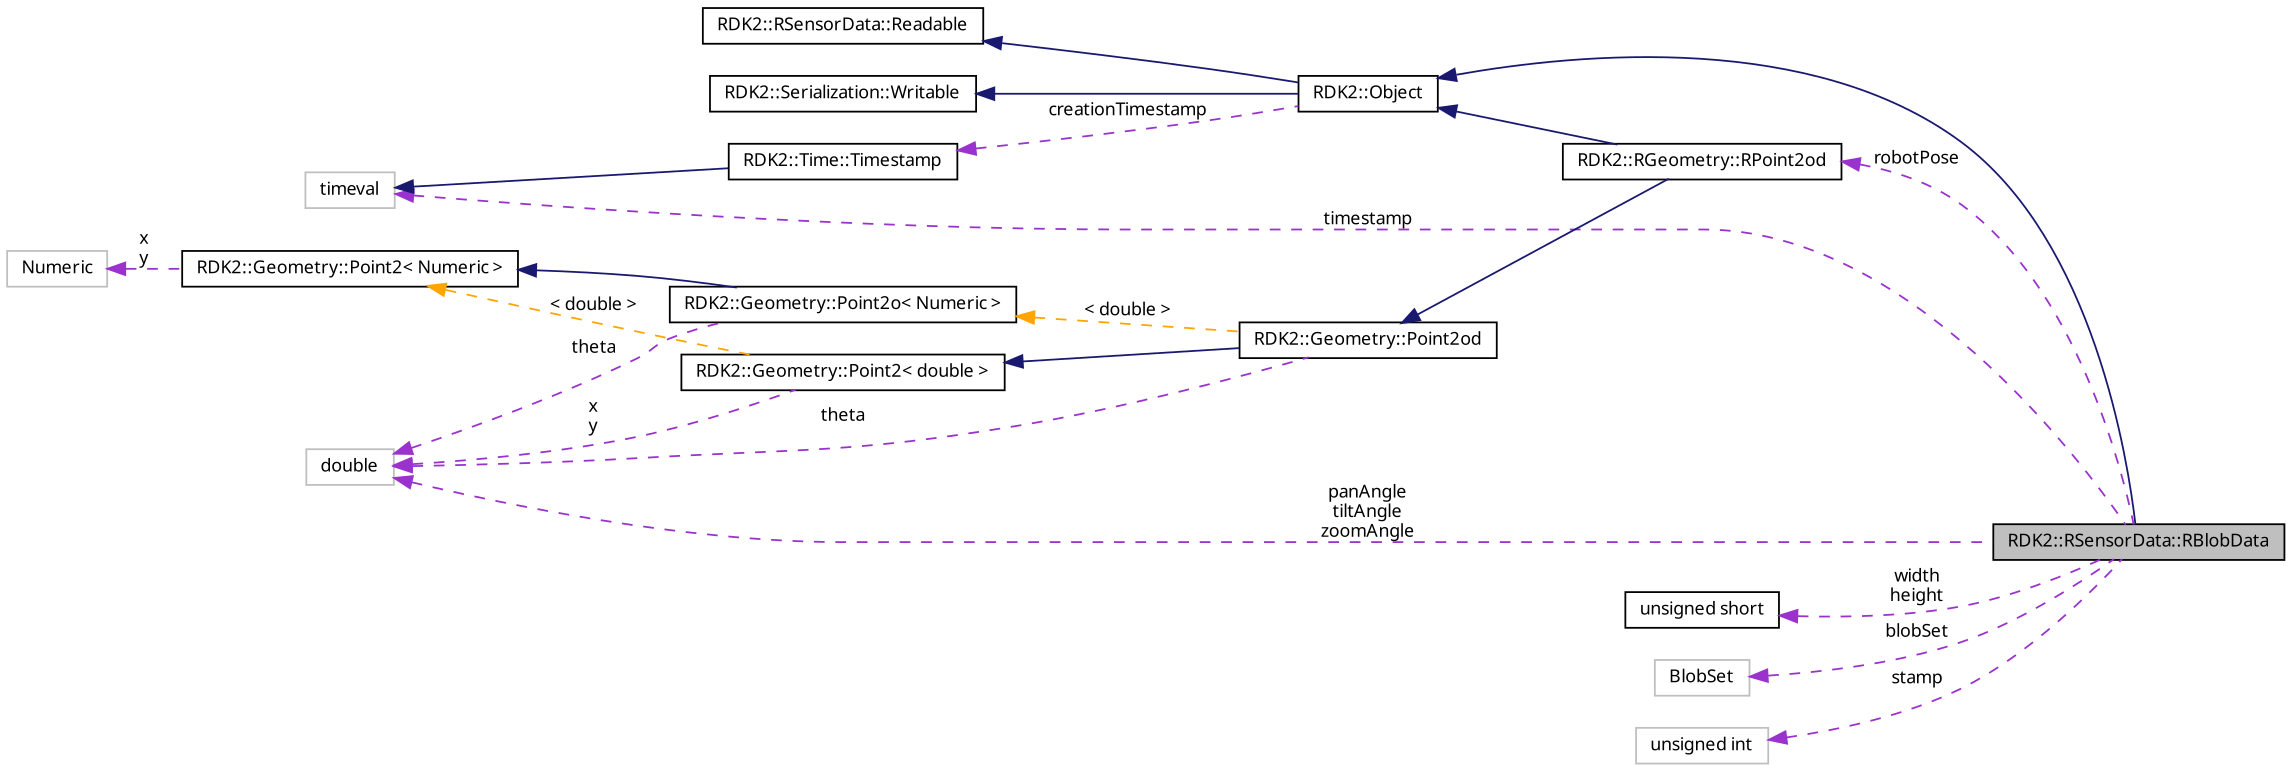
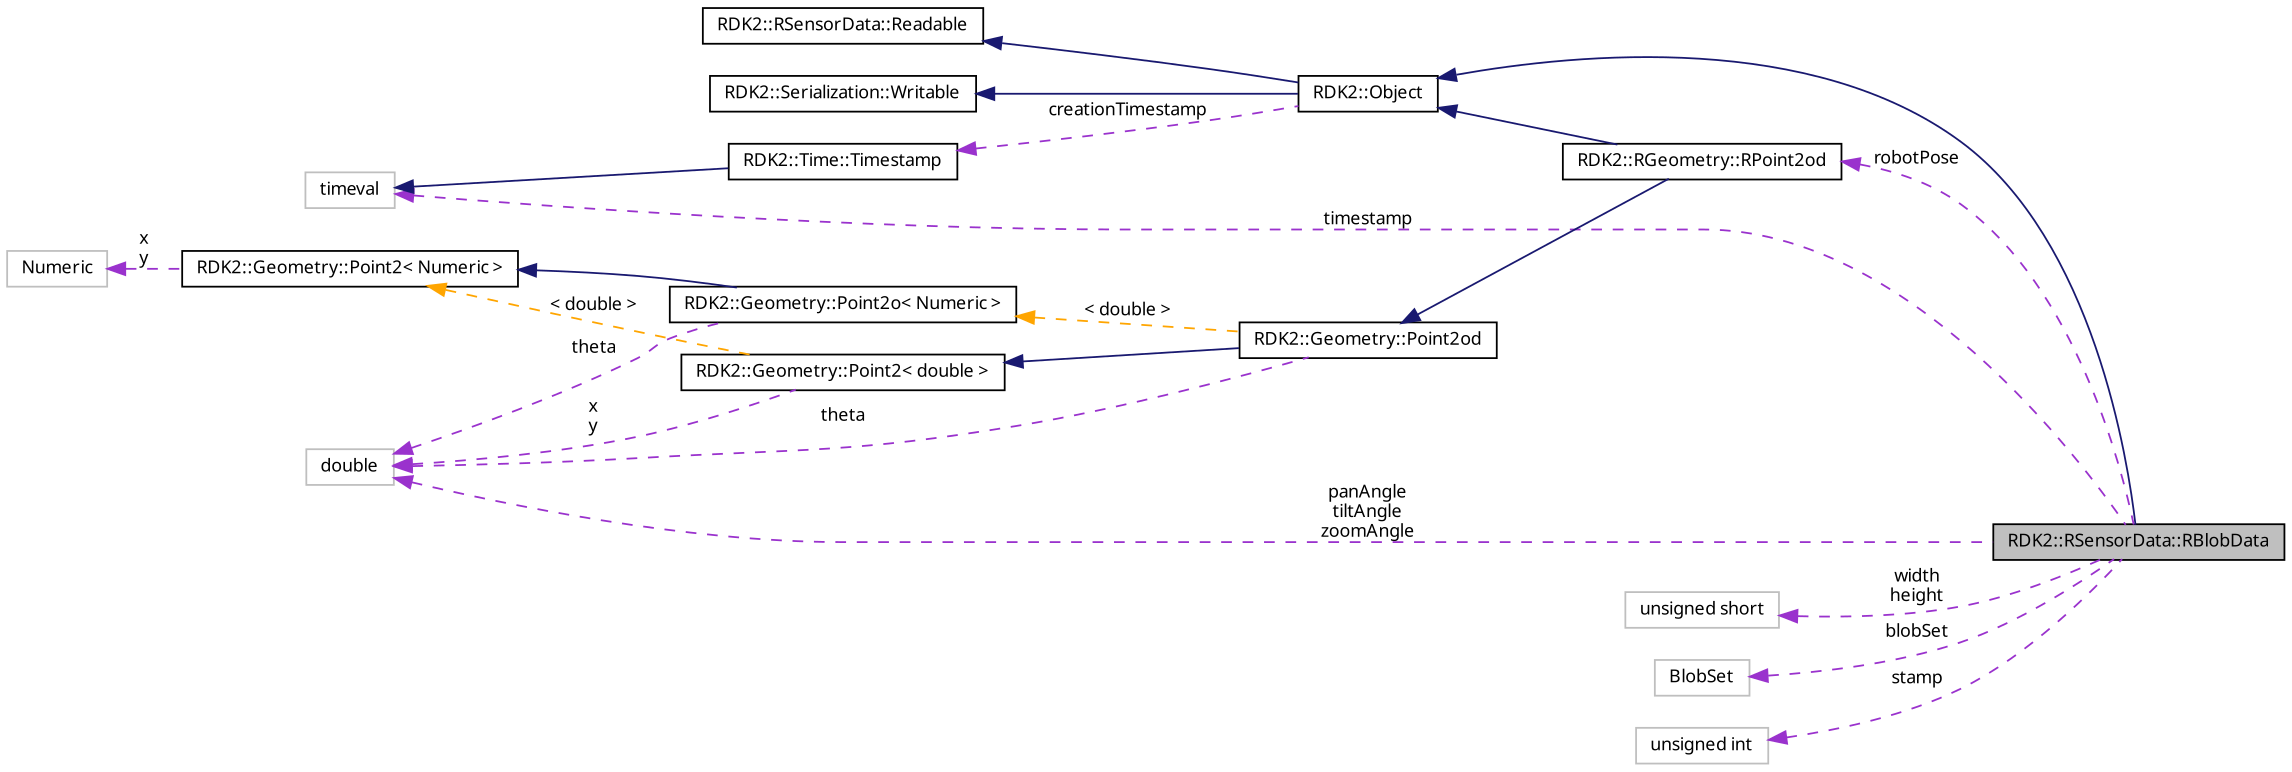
(1702, 610) -> (1702, 610)
